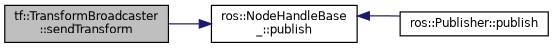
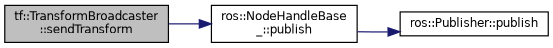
(385, 16) -> (373, 32)
